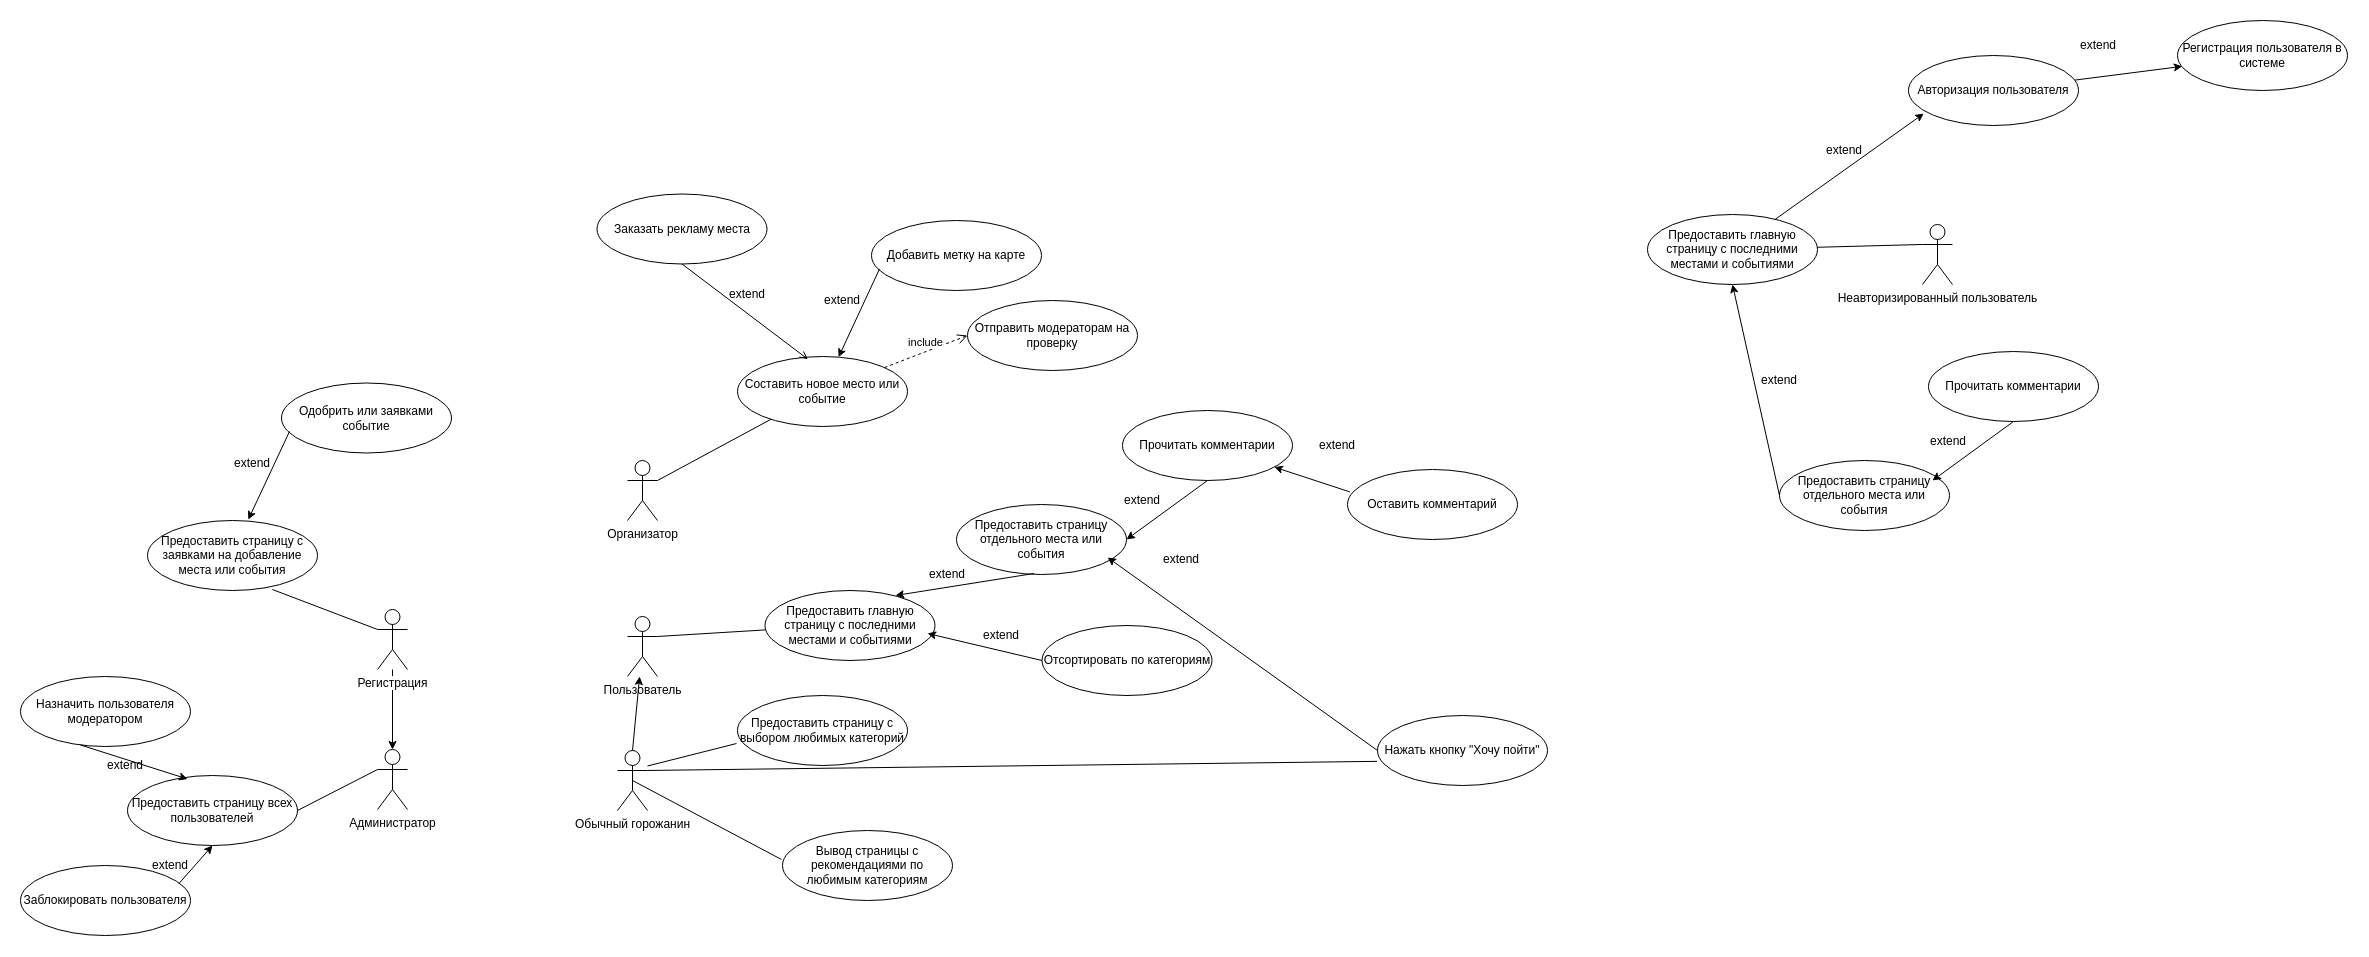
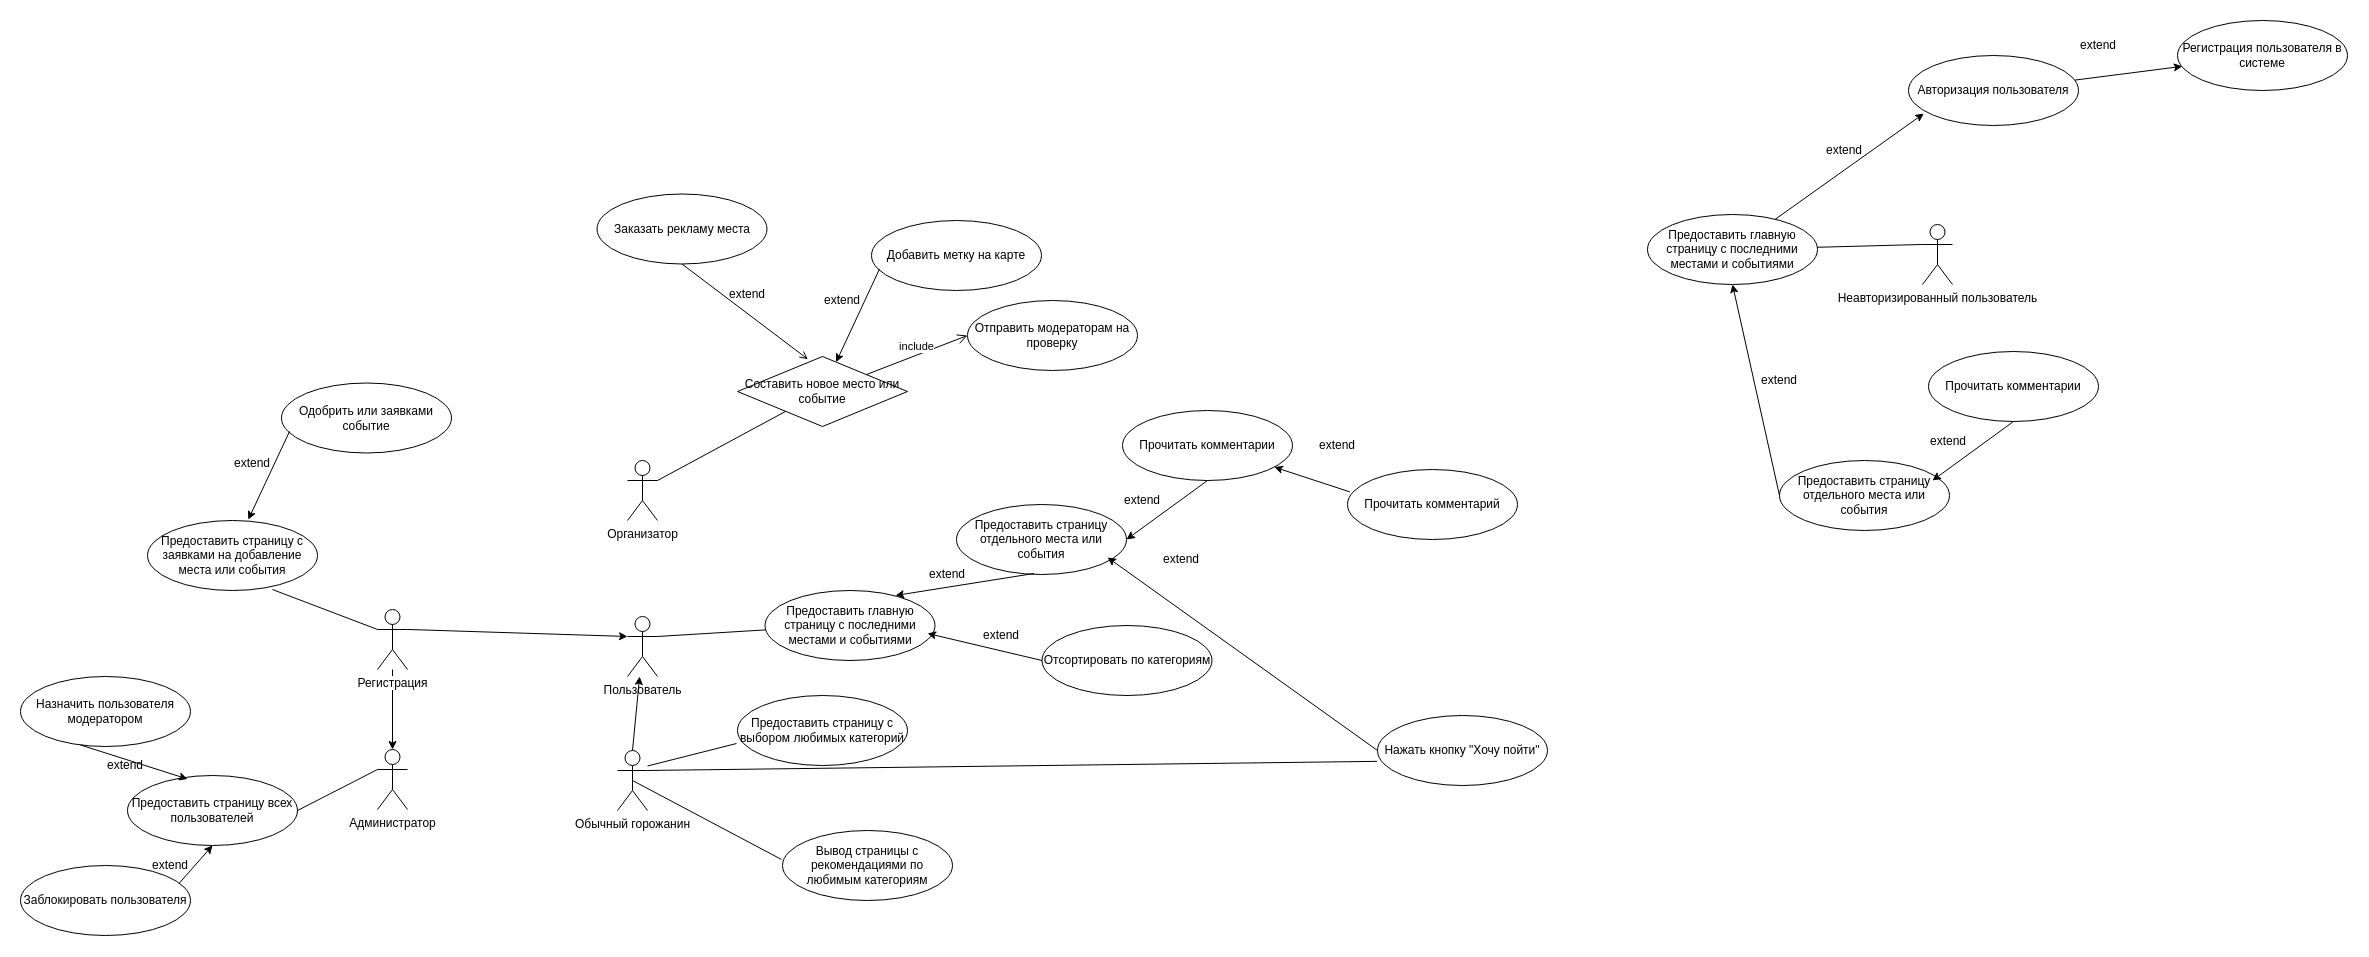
(924, 352) -> (917, 355)
(823, 392) -> (823, 392)
(1433, 505) -> (1433, 505)
none -> (514, 633)
